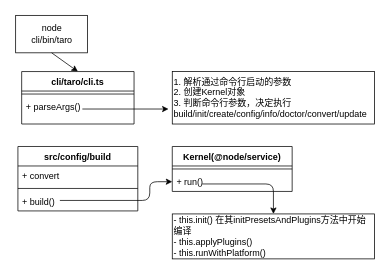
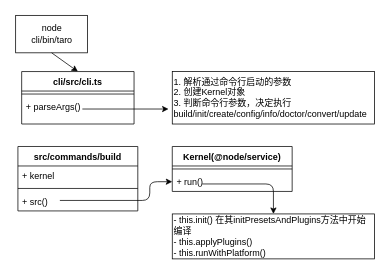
(77, 82) -> (77, 82)
(77, 157) -> (77, 157)
(43, 176) -> (40, 176)
(41, 202) -> (38, 202)
